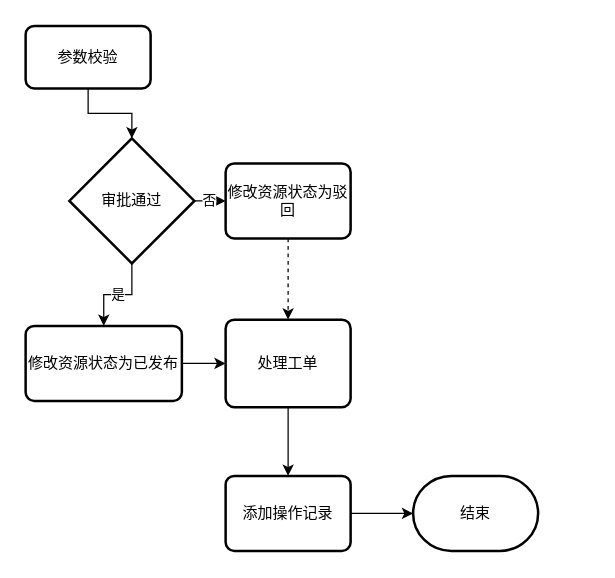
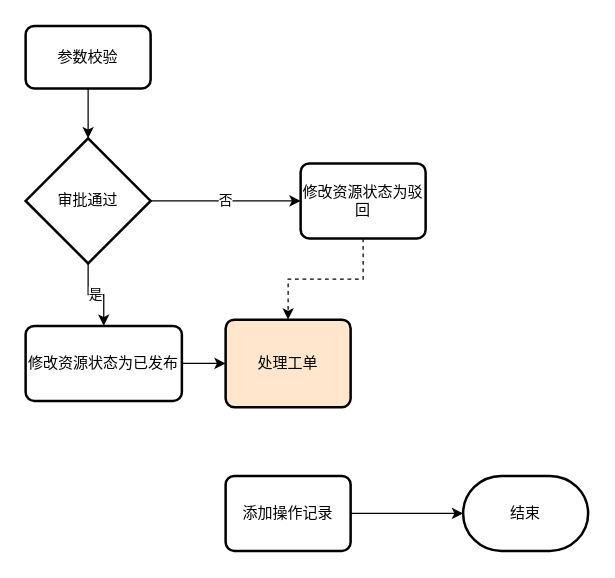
(132, 201) -> (88, 201)
(288, 201) -> (363, 201)
(288, 363) -> (288, 363)
(288, 437) -> none
(476, 513) -> (526, 513)
